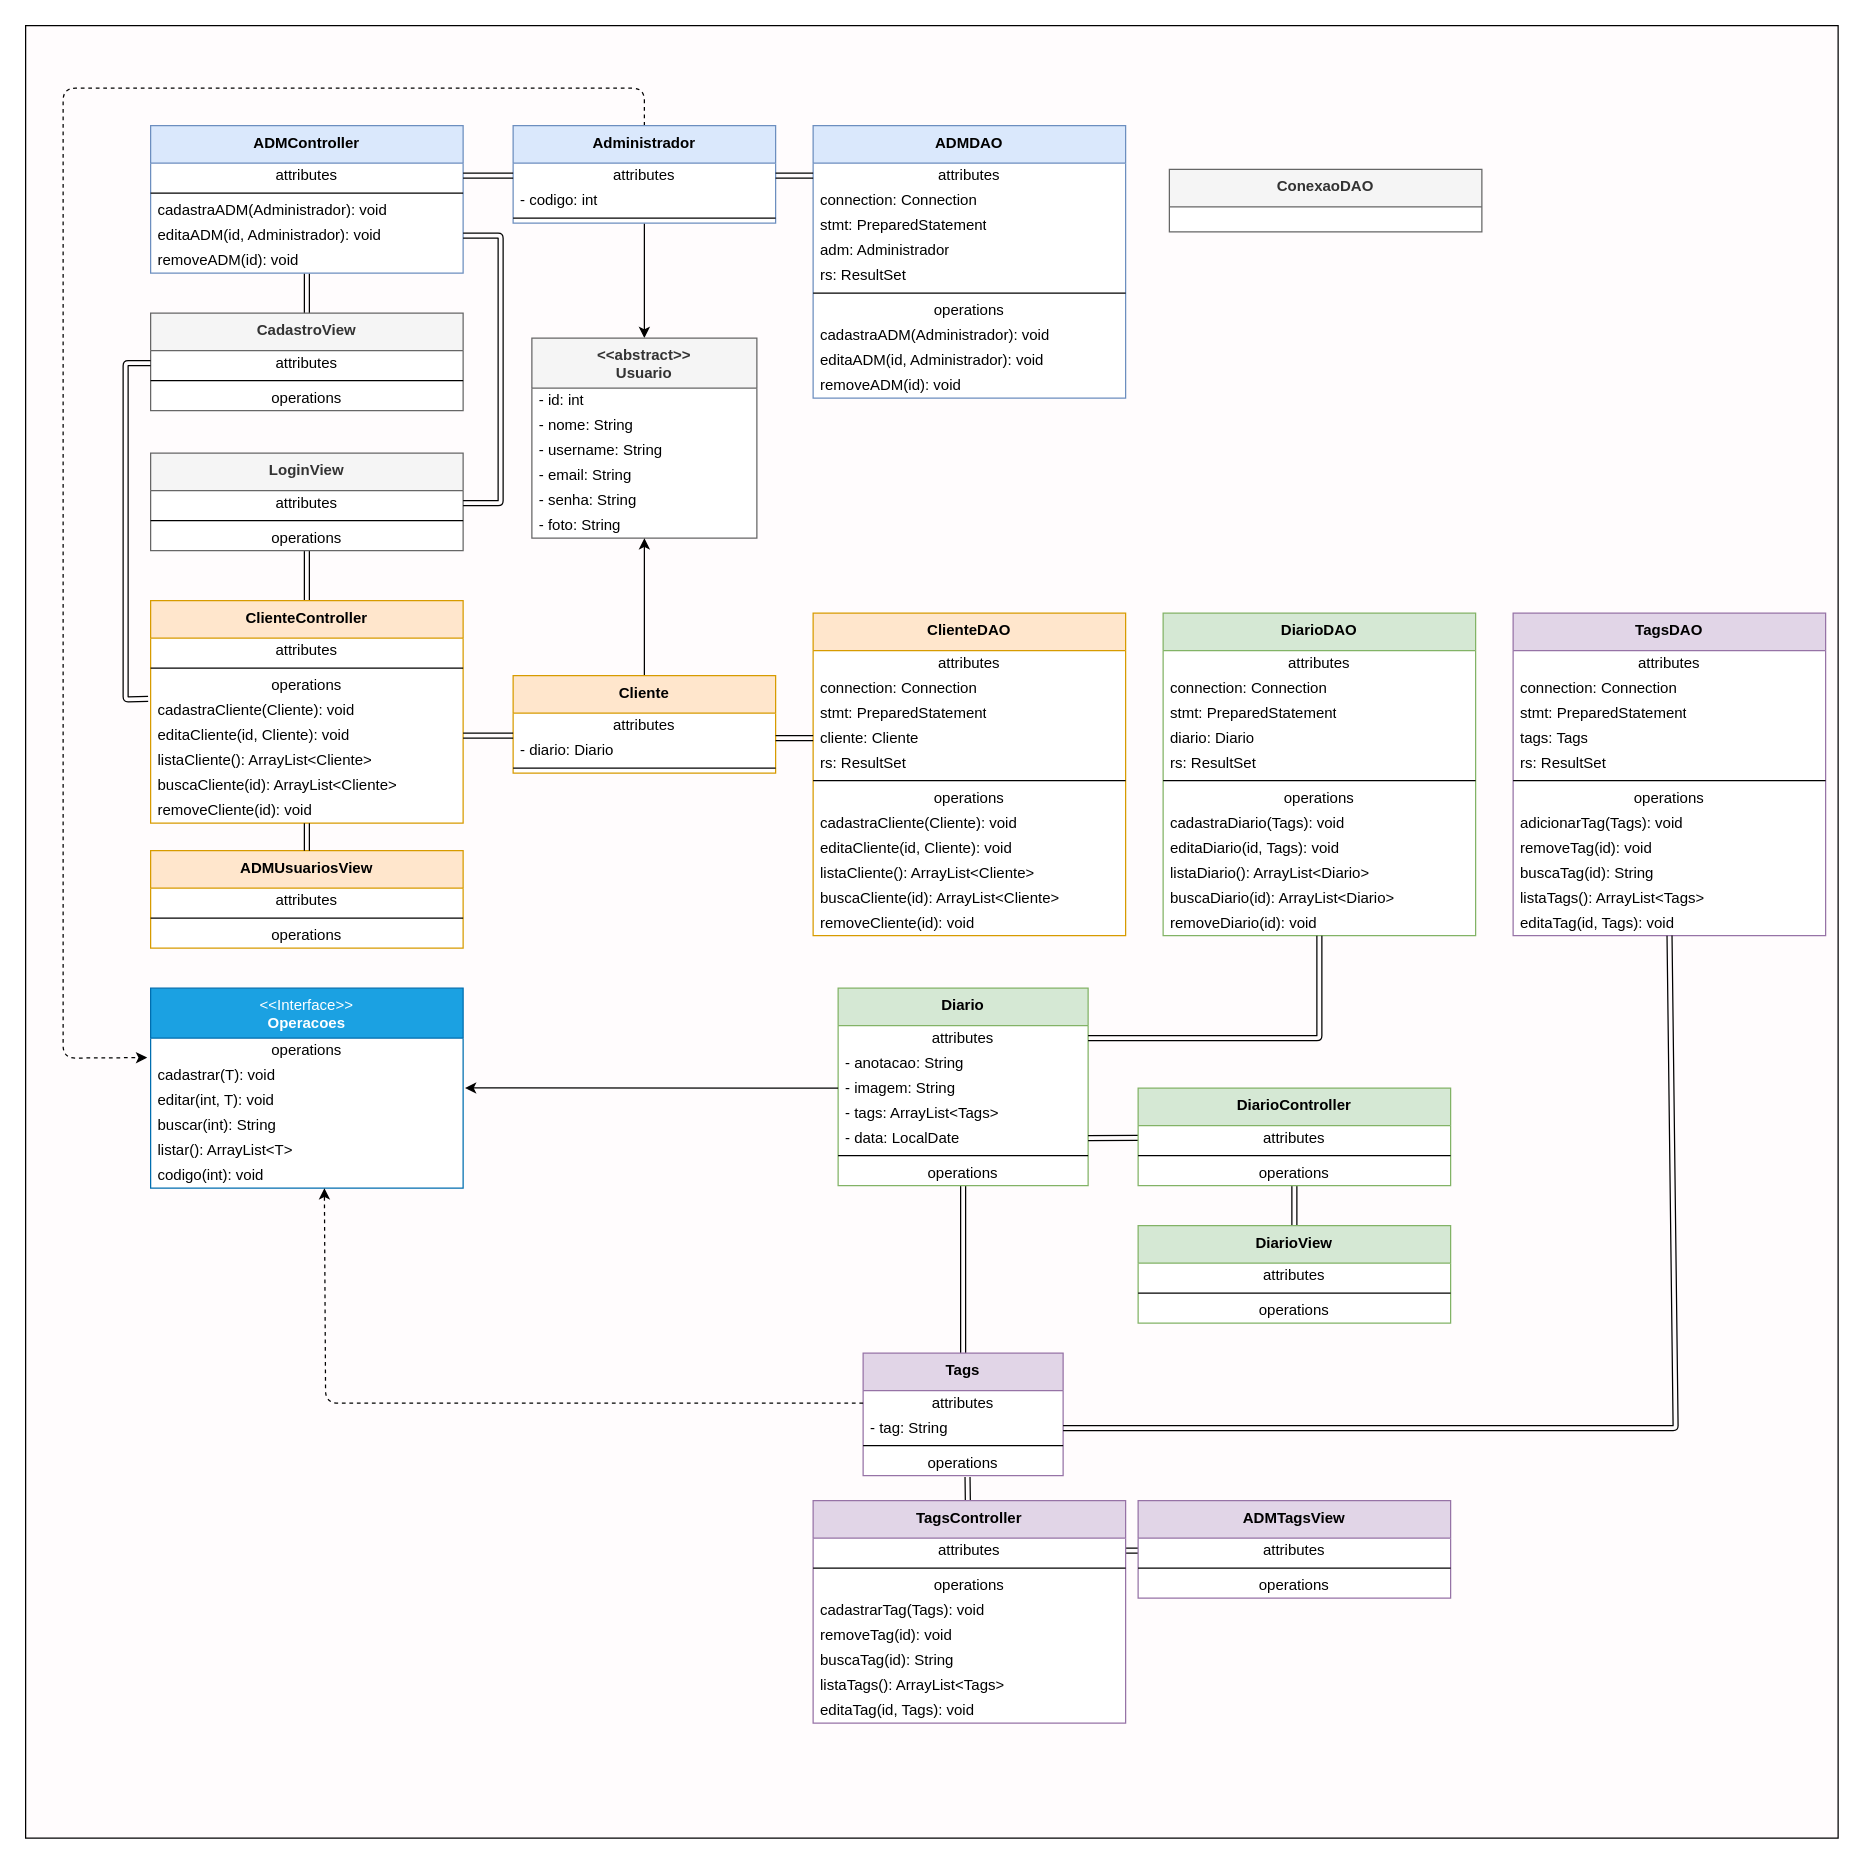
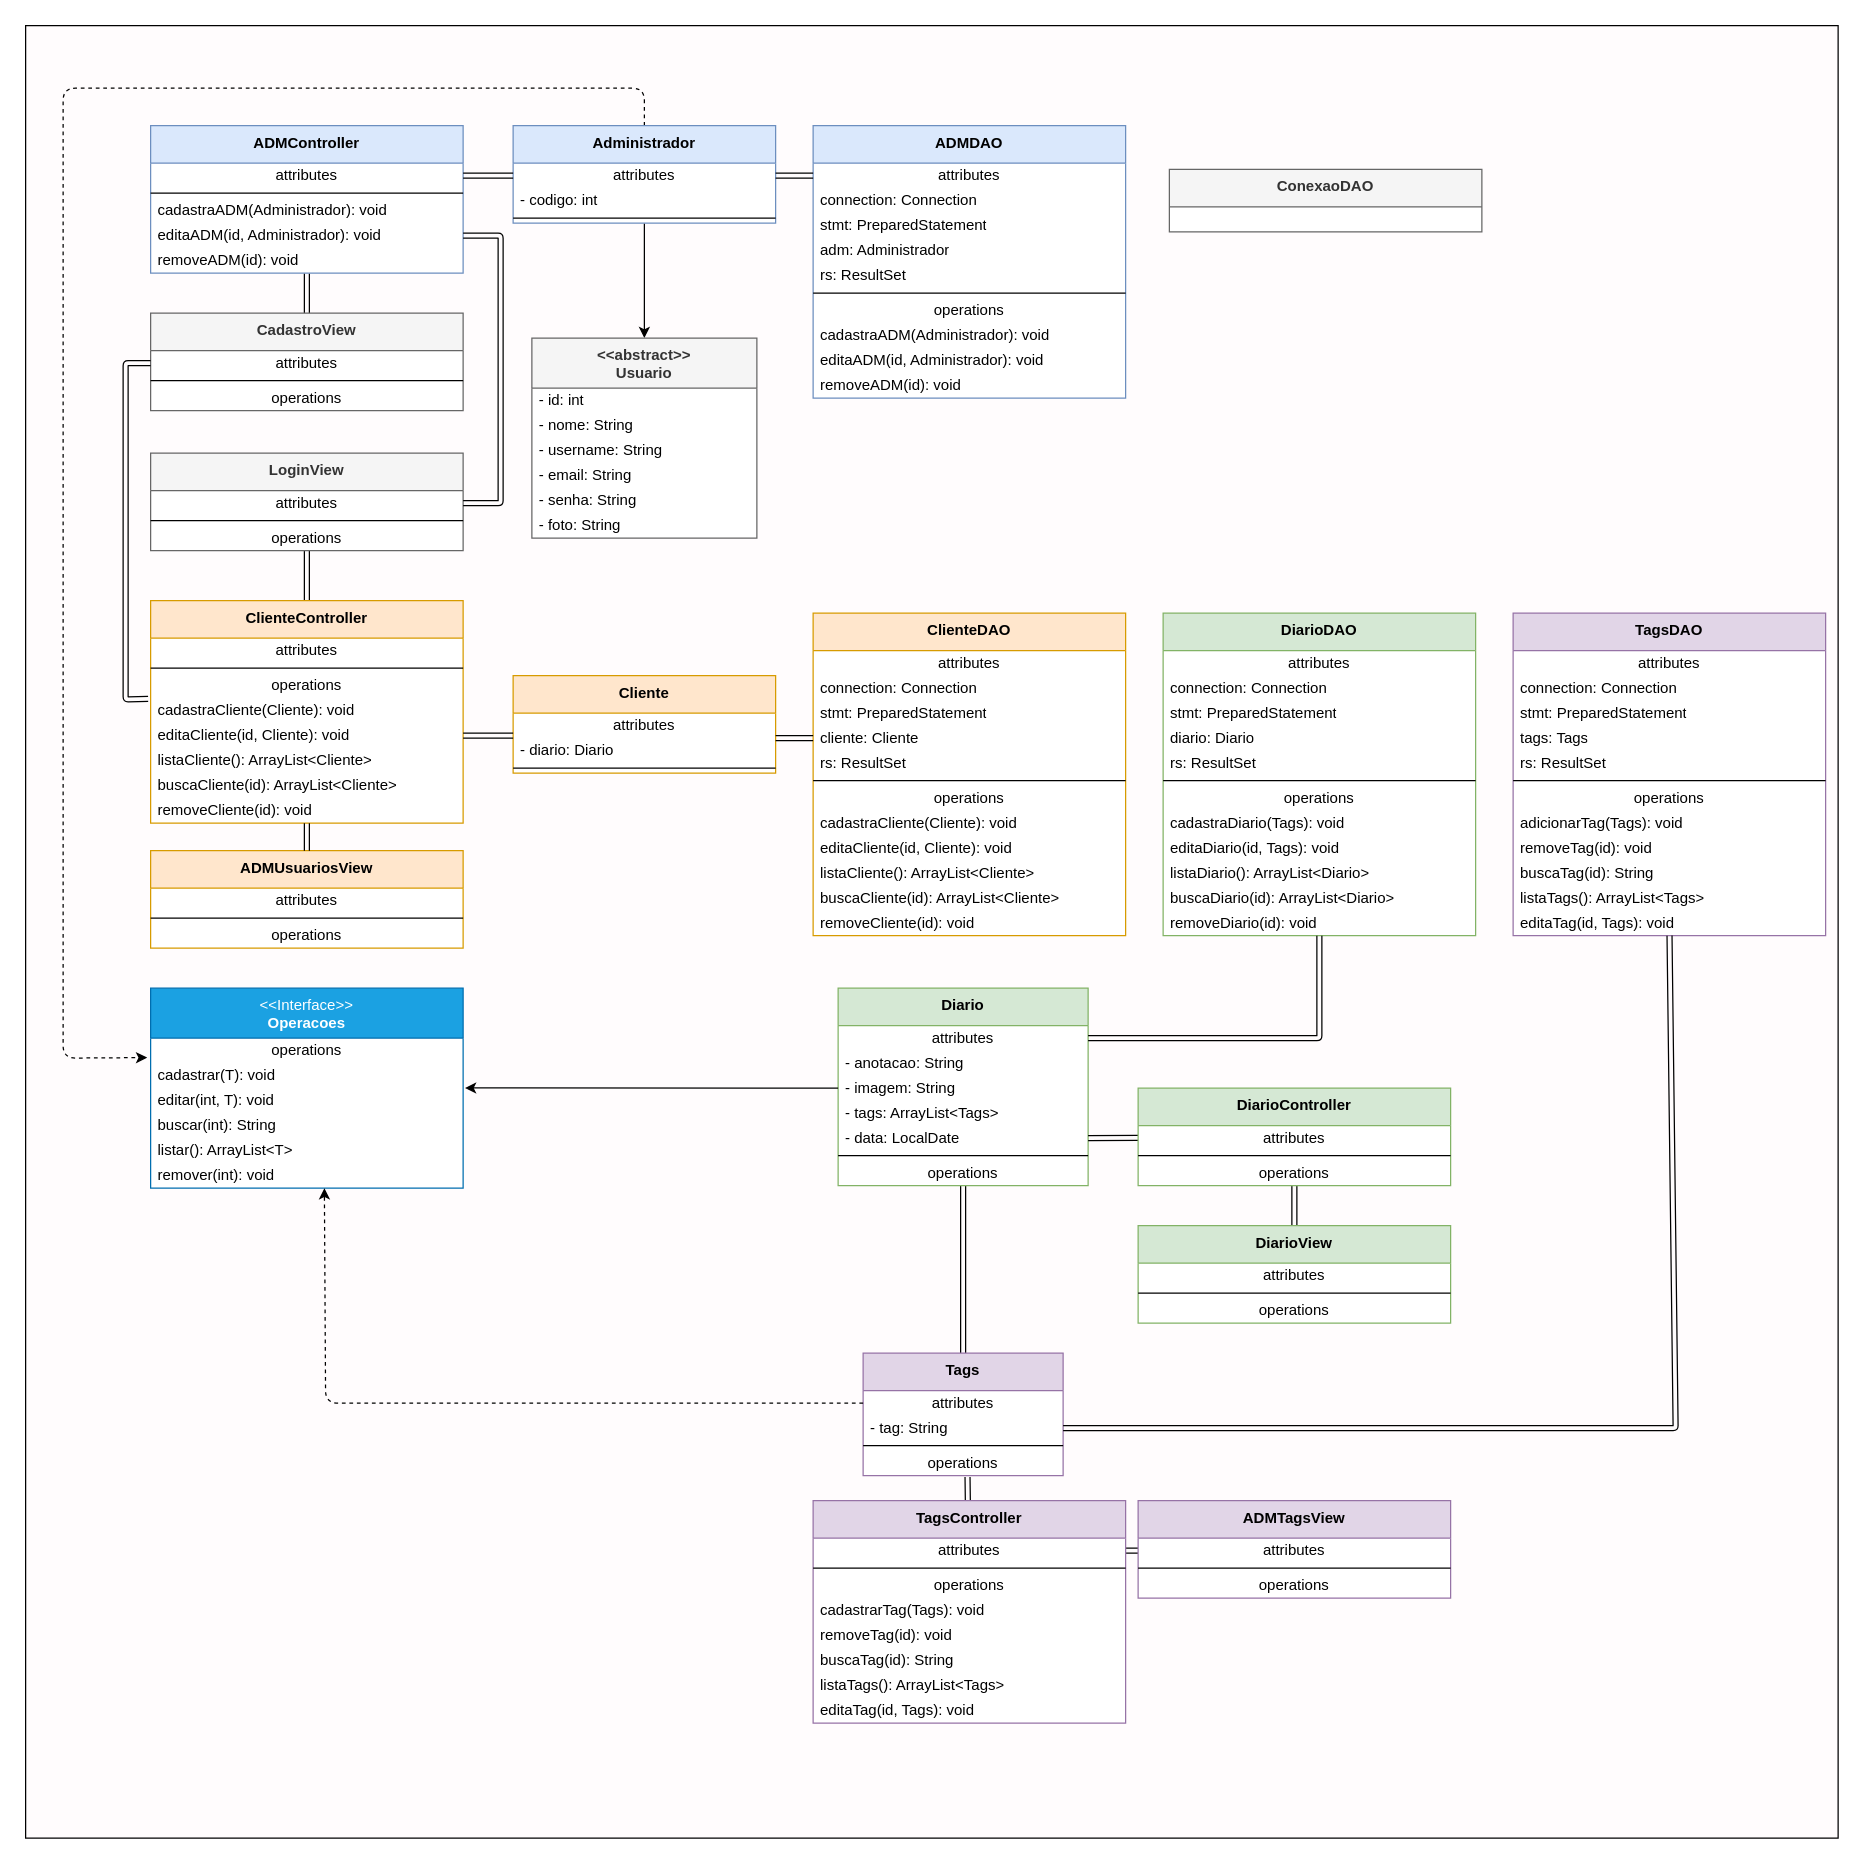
(644, 611) -> none
(220, 1176) -> (226, 1176)
